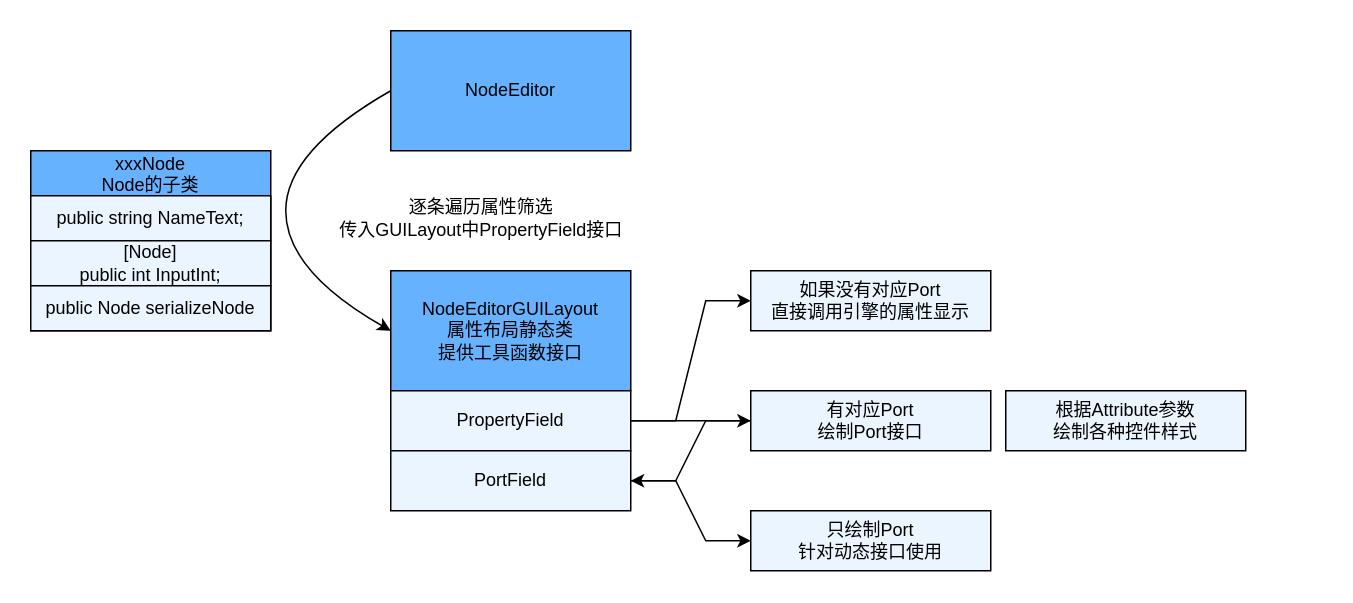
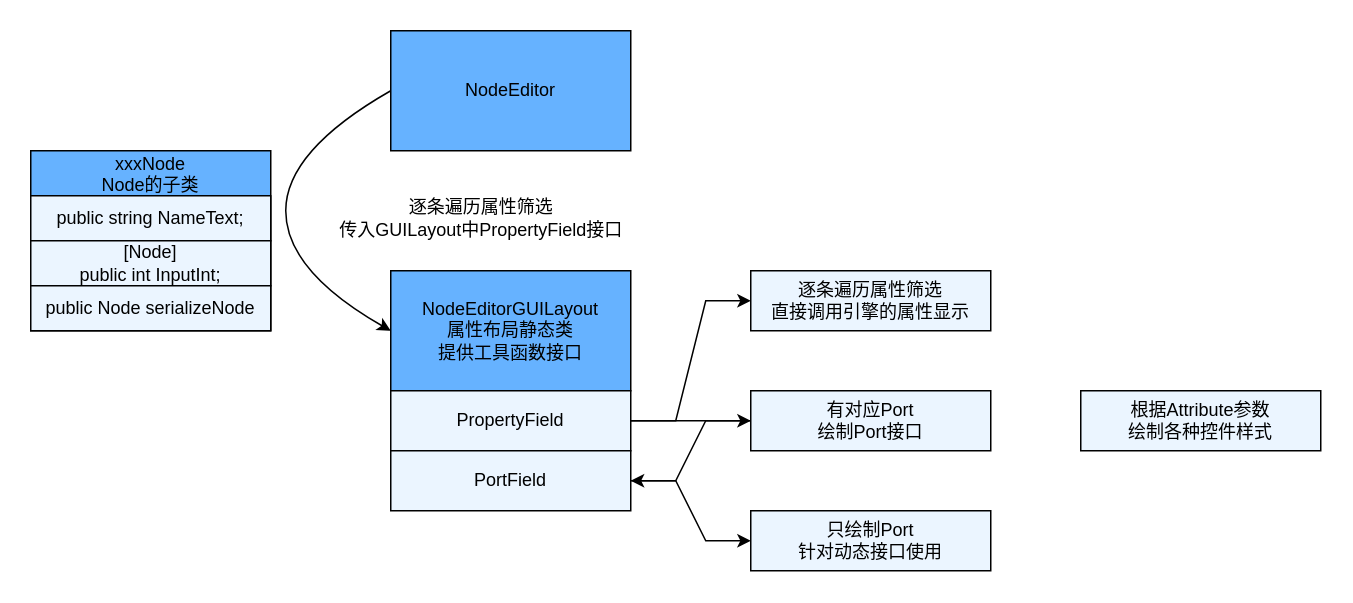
(871, 301) -> (871, 301)
(1126, 421) -> (1201, 421)
